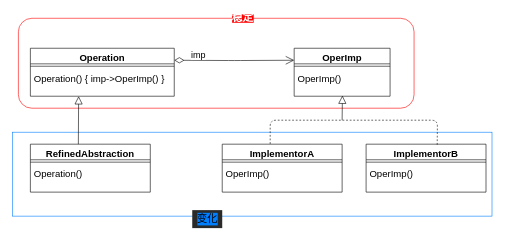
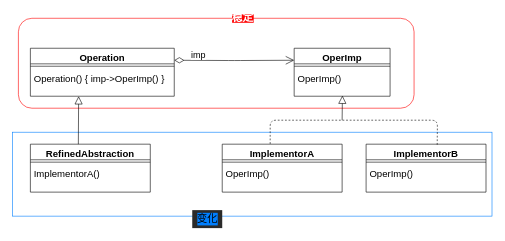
(62, 174) -> (70, 174)
